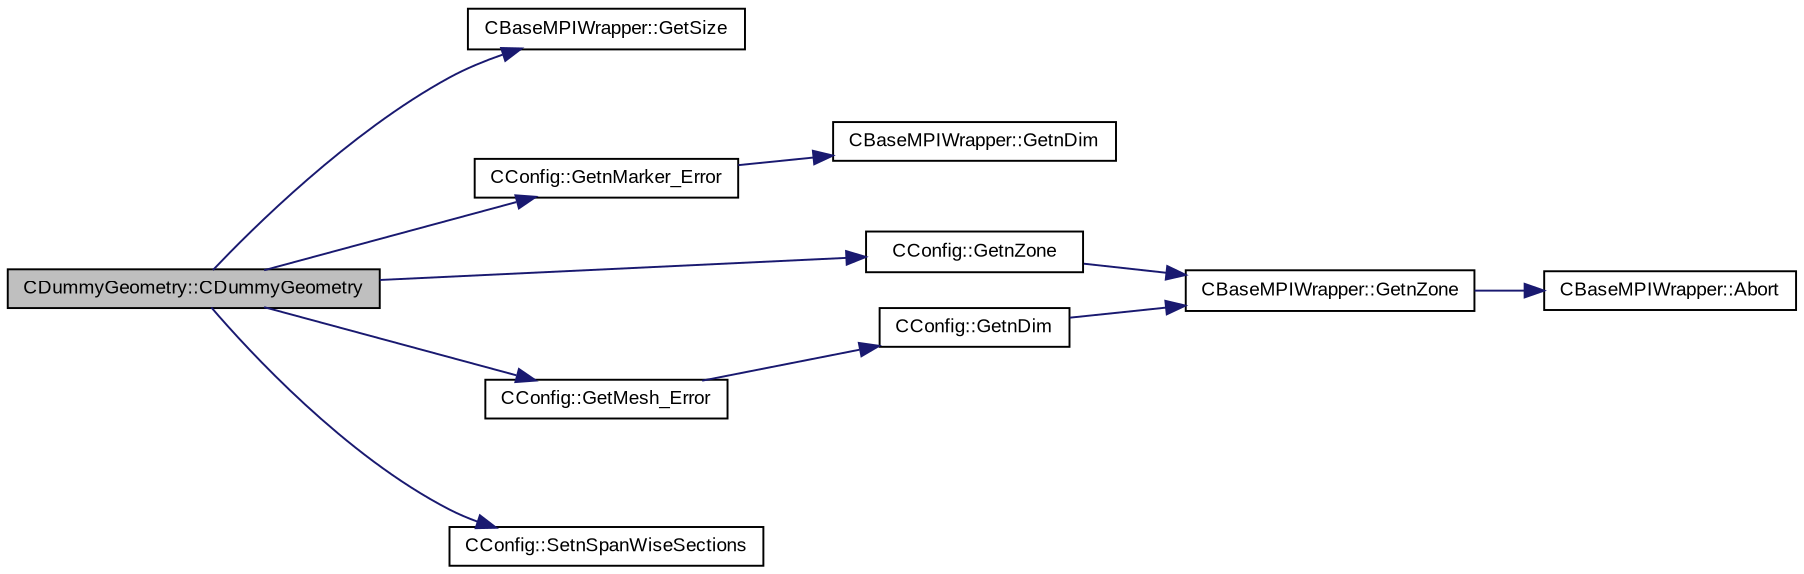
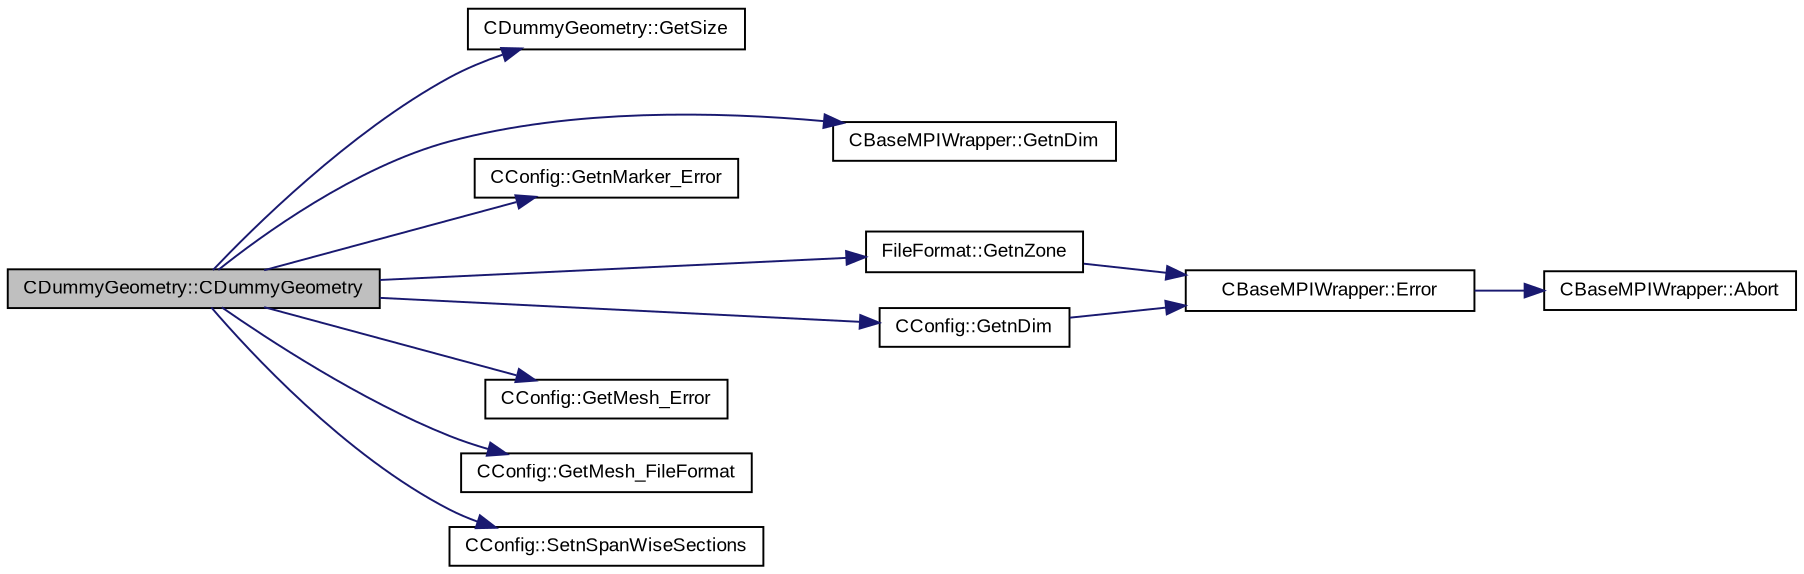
(606, 29) -> (606, 29)
(776, 161) -> (504, 130)
(975, 252) -> (975, 252)
(1330, 291) -> (1330, 291)
(781, 365) -> (620, 310)
none -> (606, 473)
